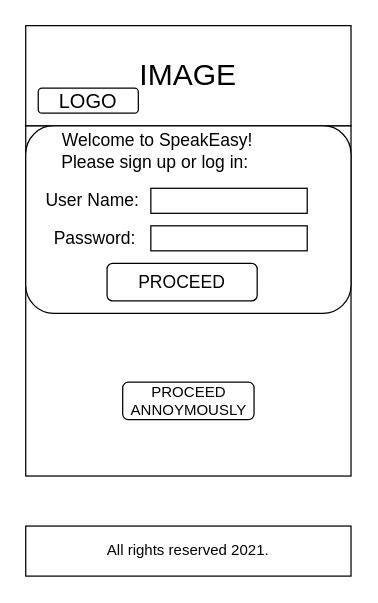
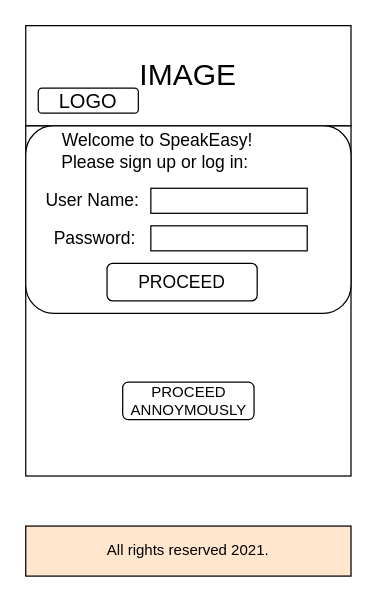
(188, 551) -> (188, 551)
